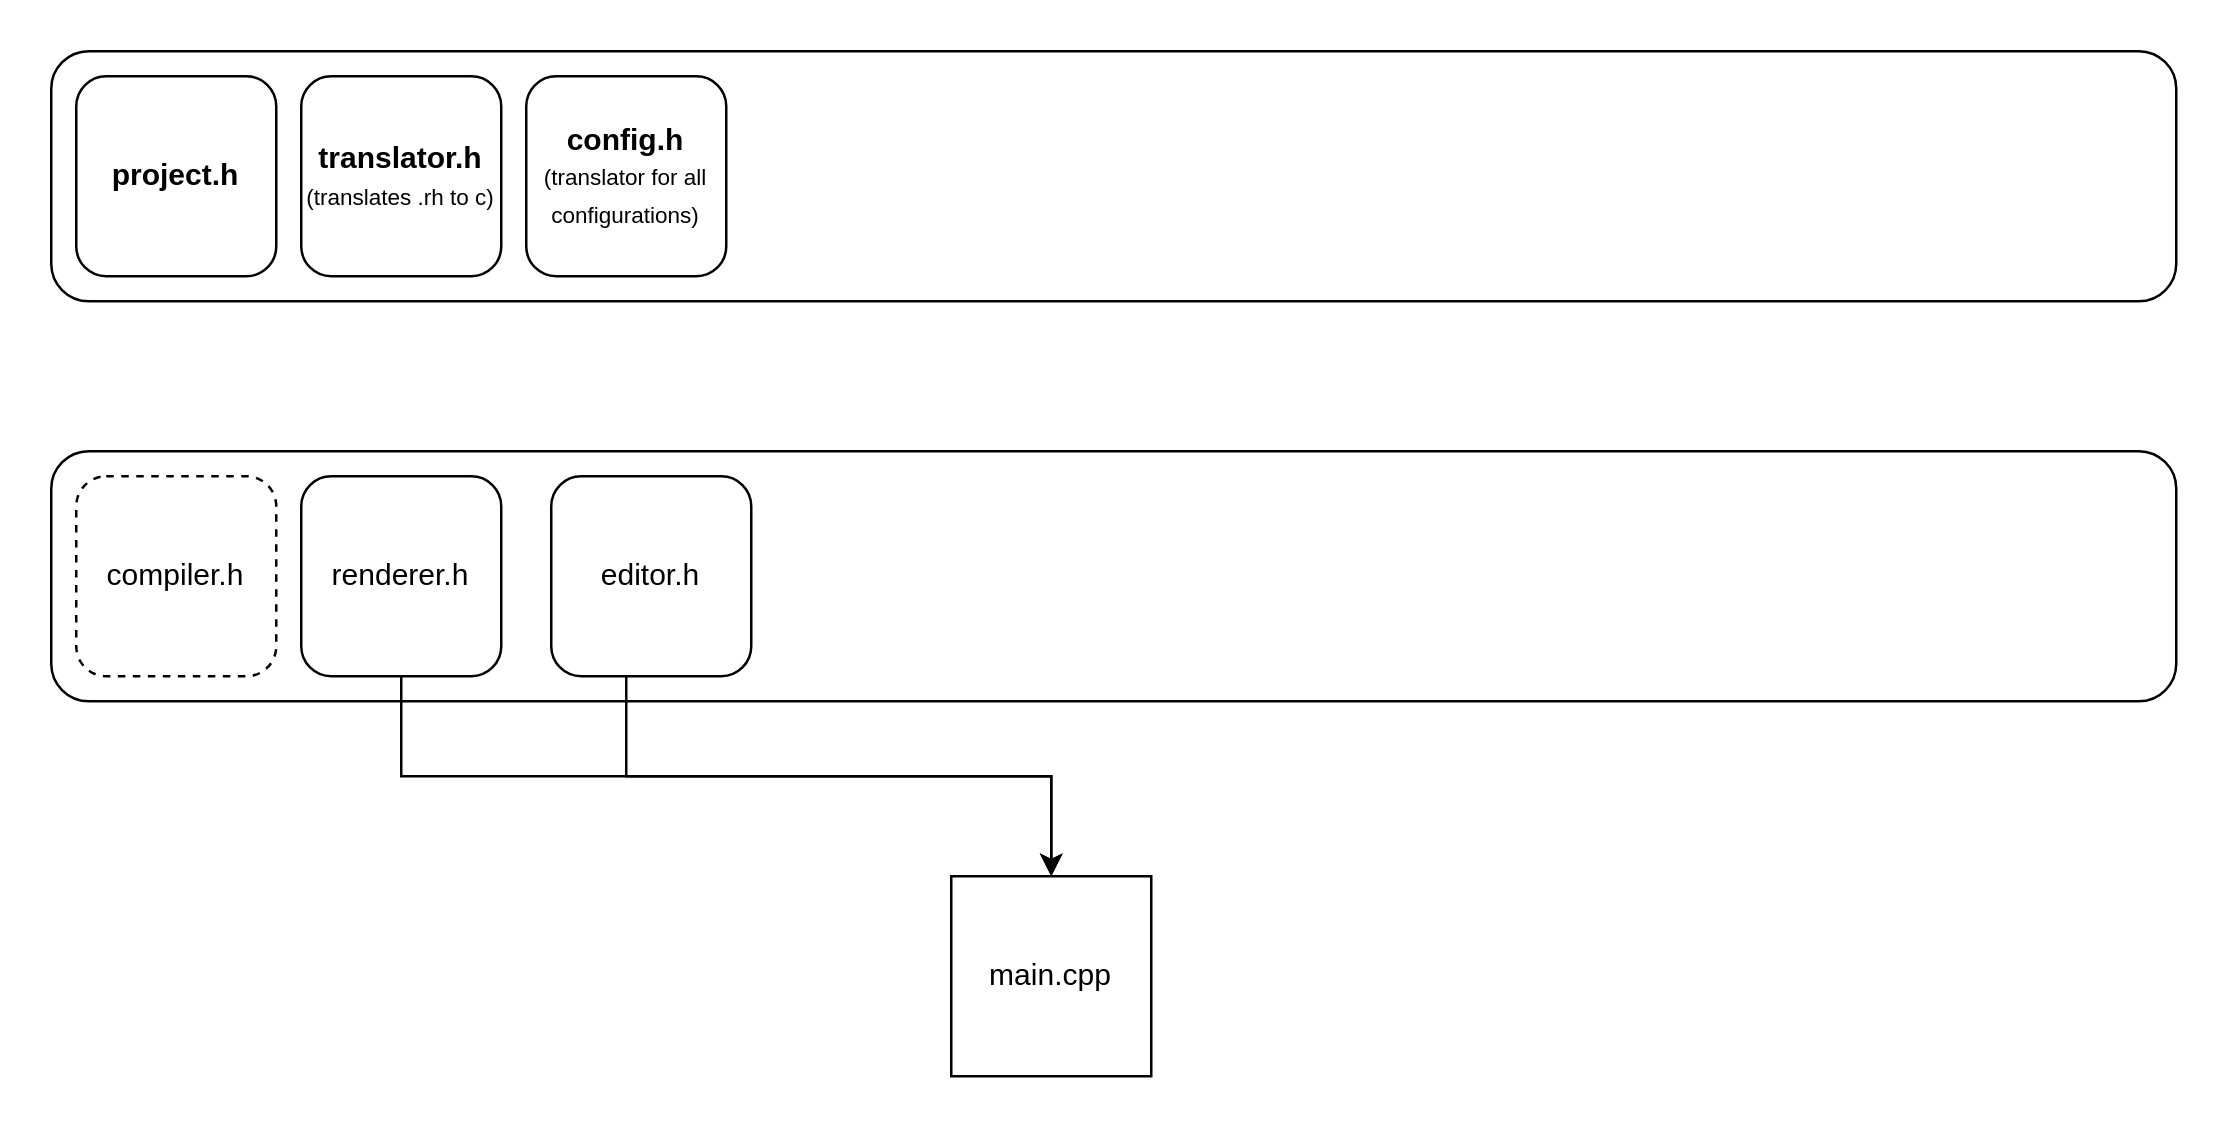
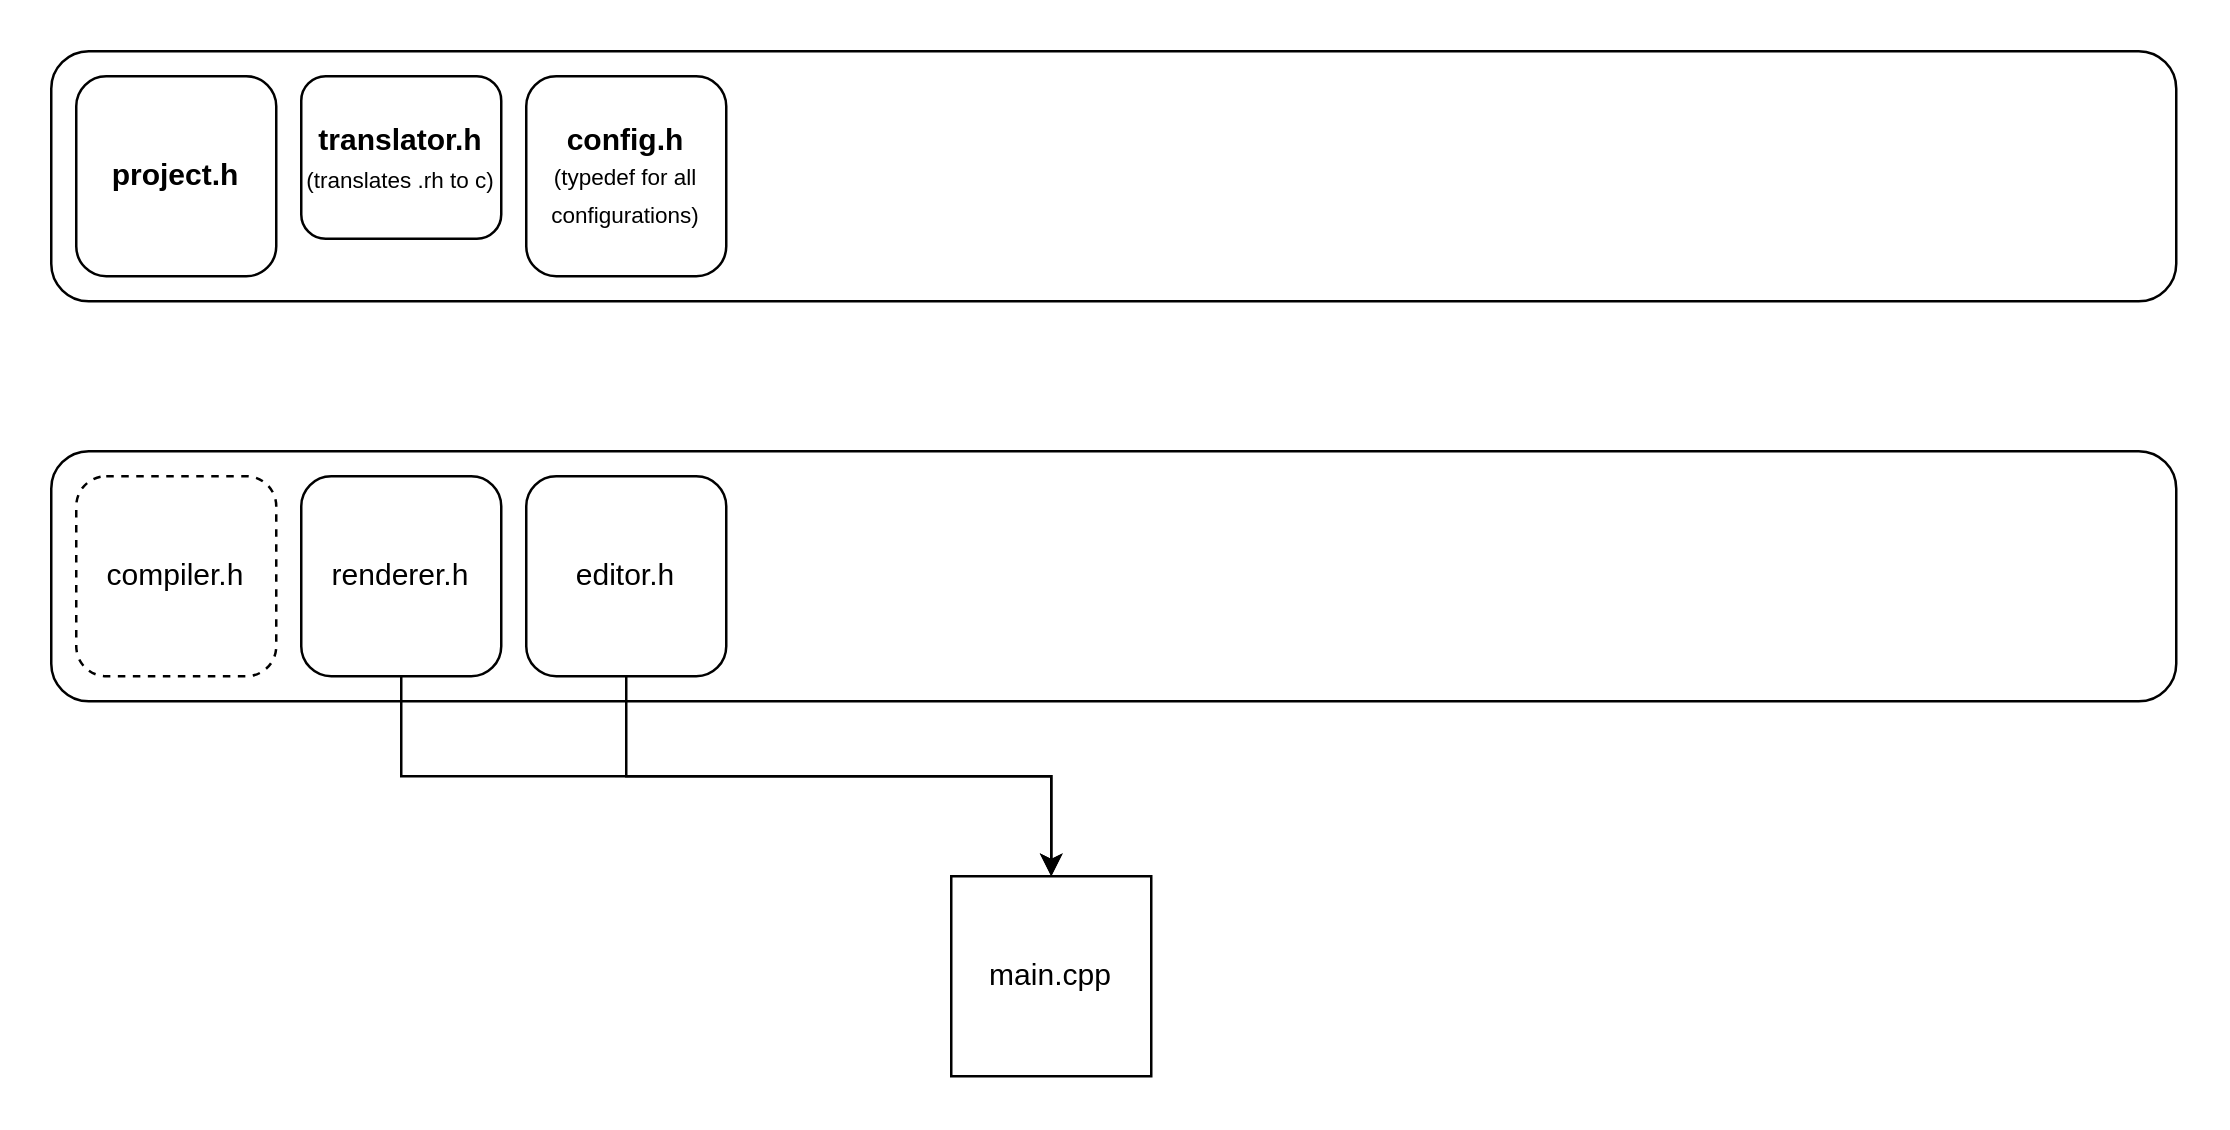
(401, 176) -> (401, 158)
(626, 176) -> (626, 176)
(651, 576) -> (626, 576)
